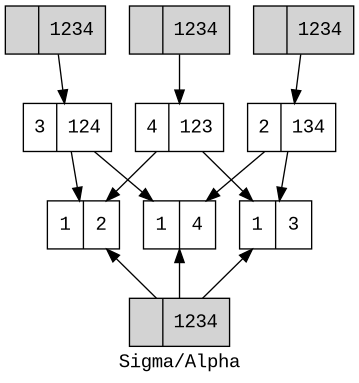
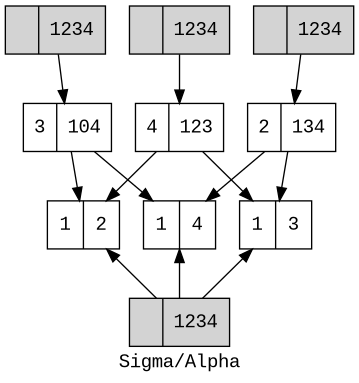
(84, 127) -> (84, 127)
